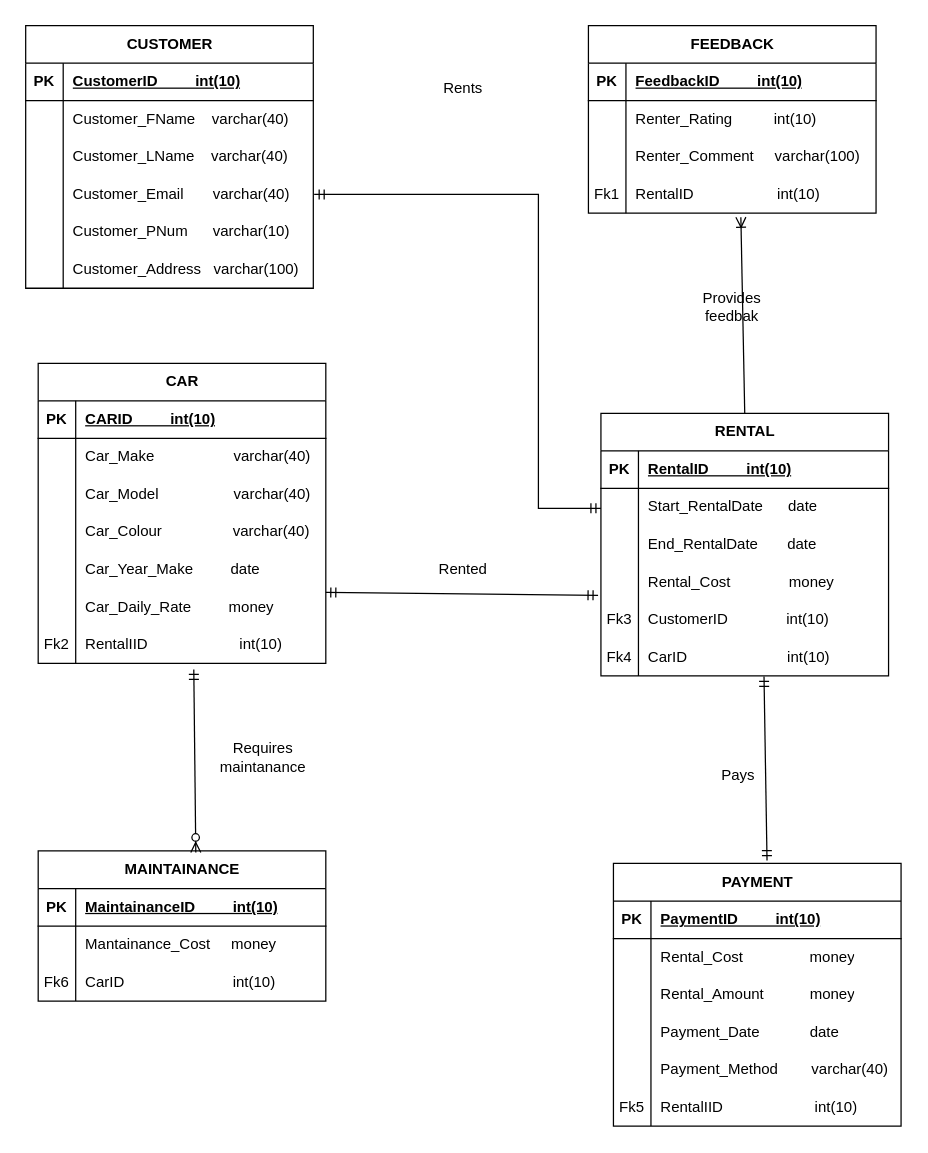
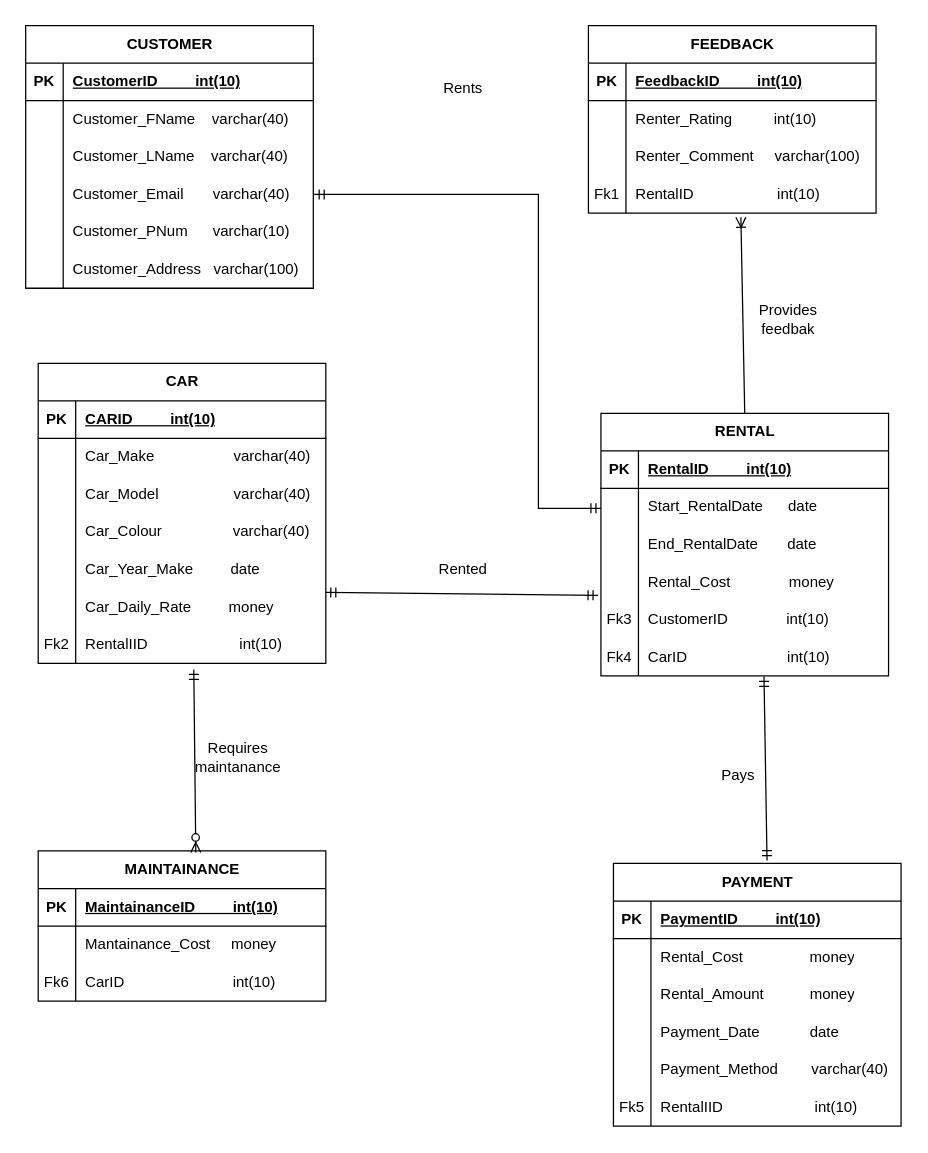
(732, 307) -> (788, 319)
(263, 757) -> (238, 757)
